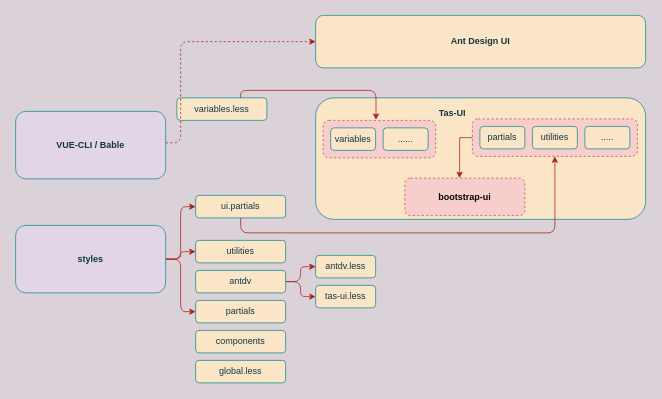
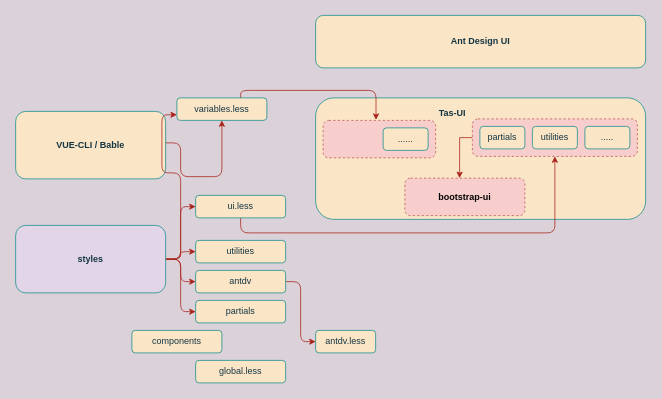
(198, 42) -> none
(353, 139) -> none
(90, 145) -> (90, 145)
none -> (162, 162)
none -> (189, 177)
(240, 207) -> (240, 207)
(345, 267) -> (345, 342)
none -> (185, 282)
(305, 297) -> none
(345, 297) -> none
(240, 342) -> (177, 342)
